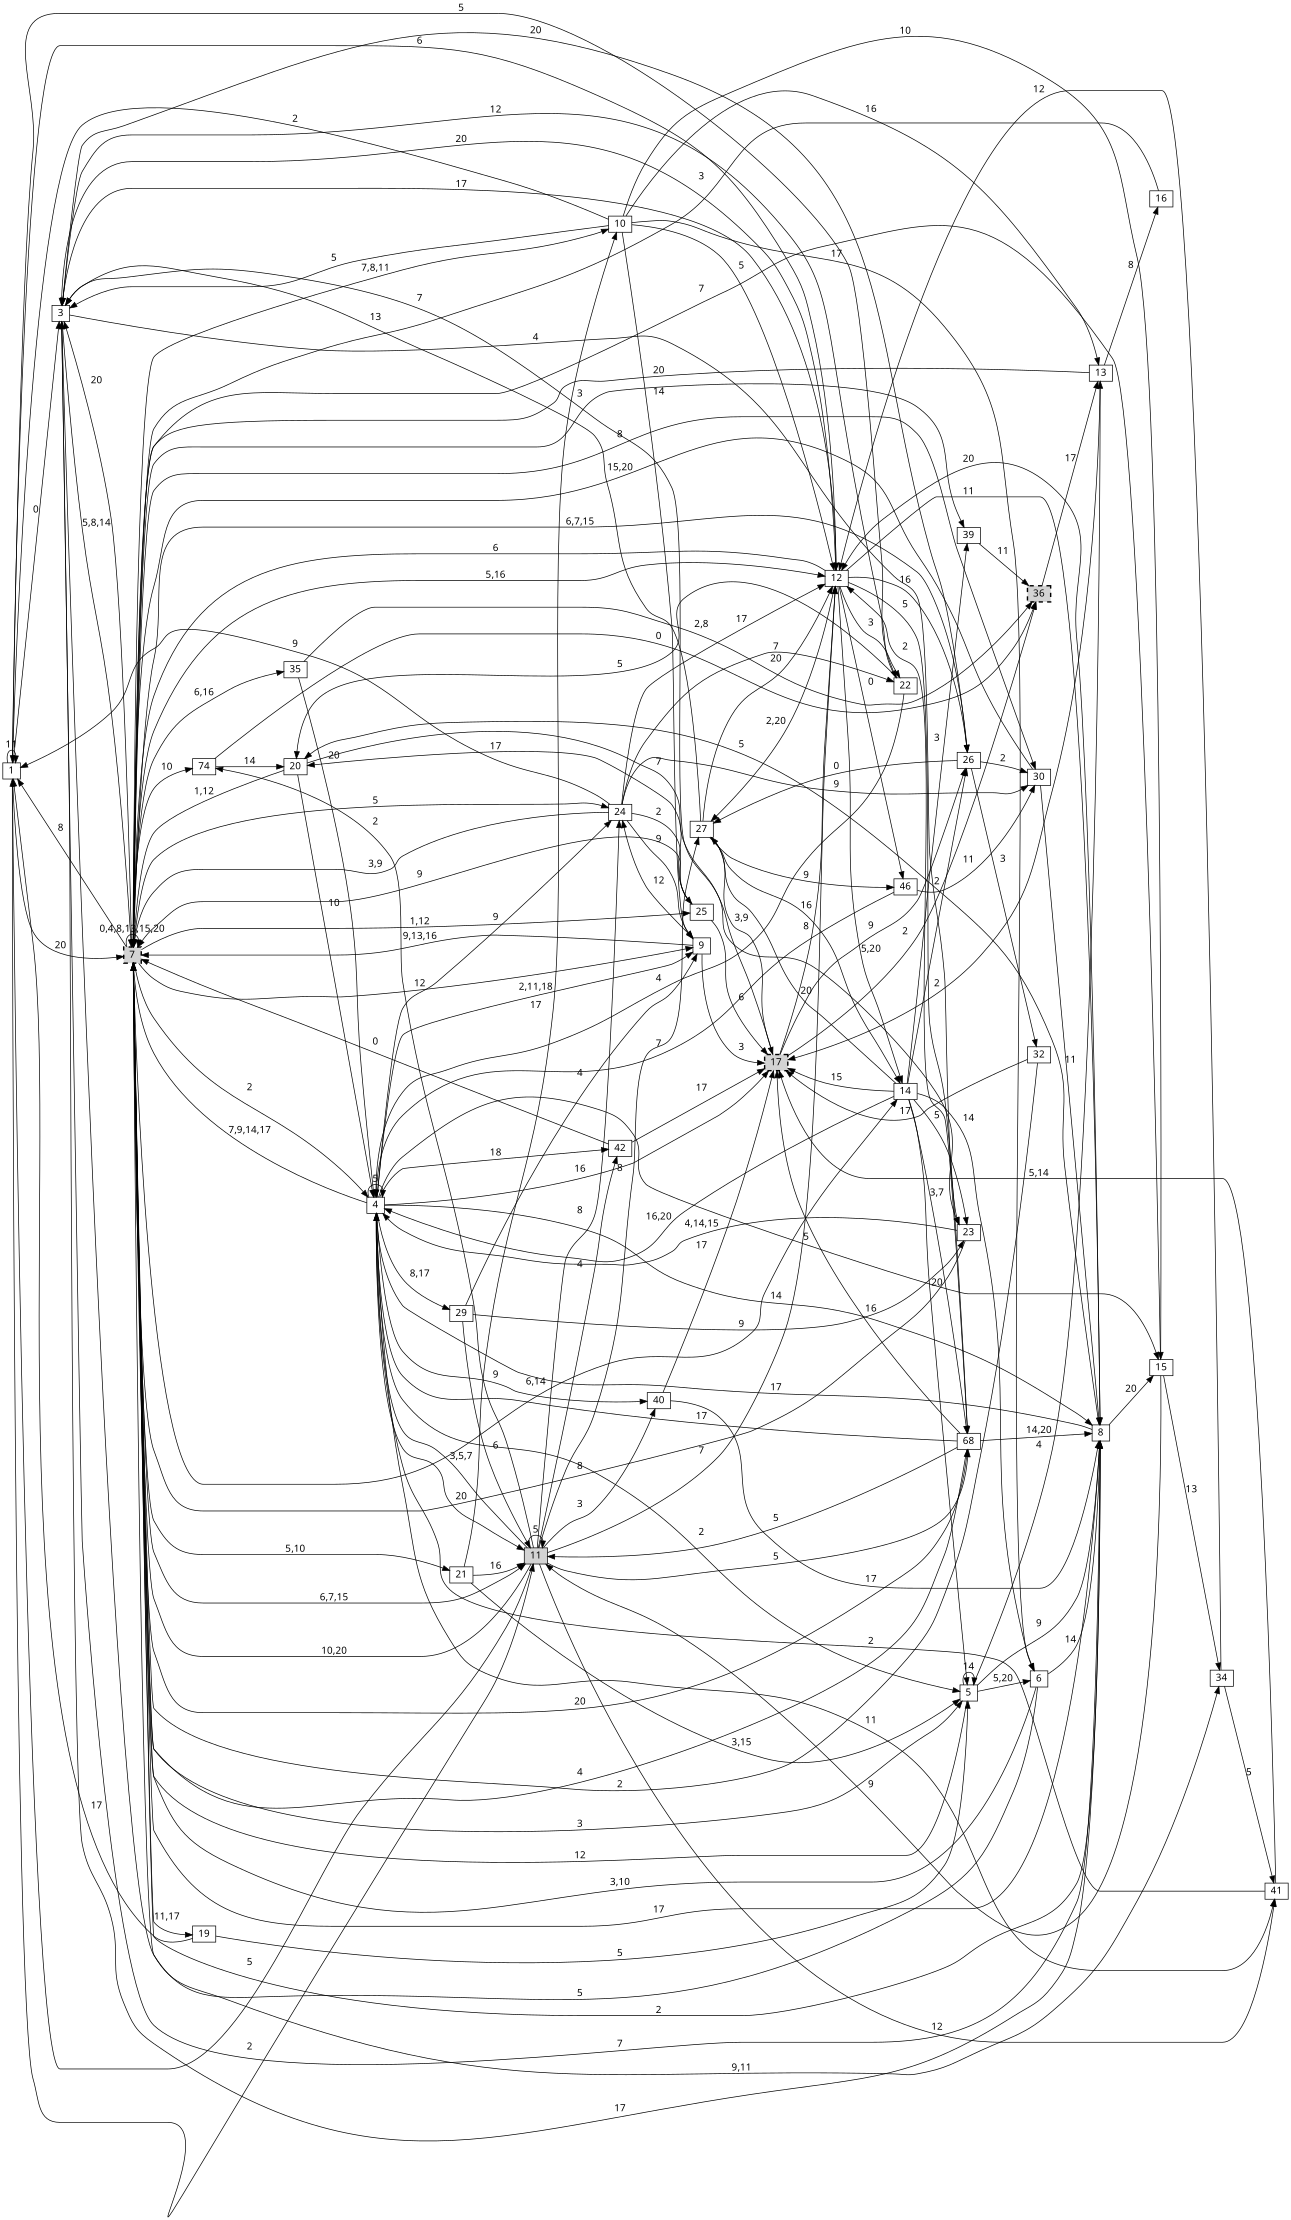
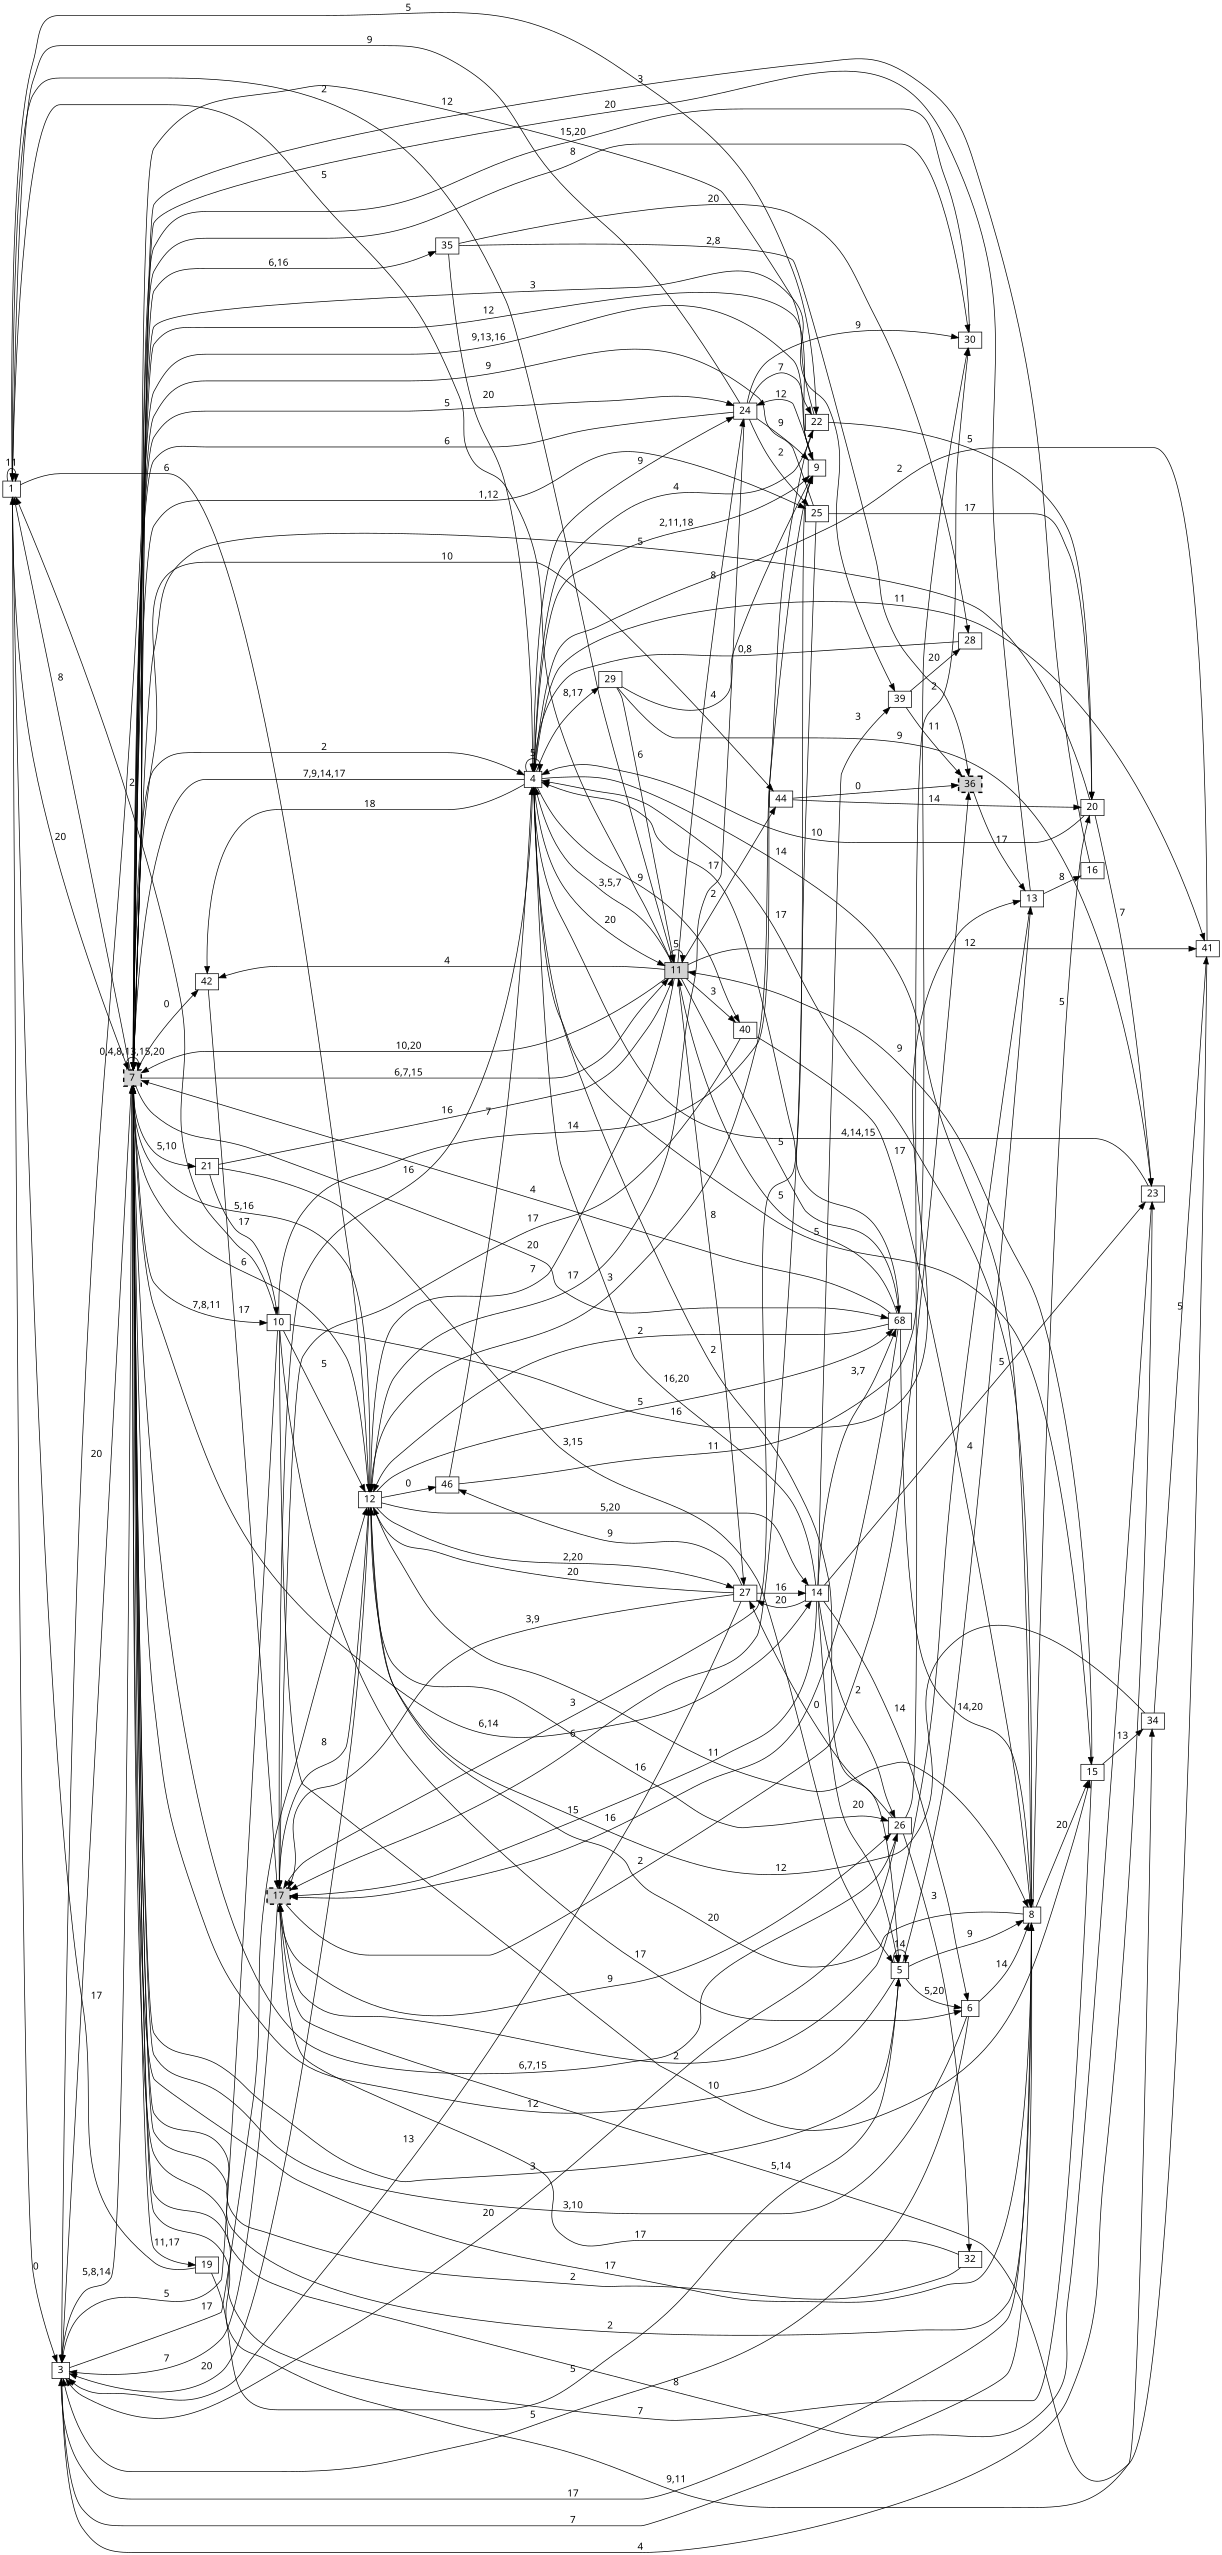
none -> (970, 641)
(204, 767) -> (781, 799)
(204, 792) -> (641, 542)
(376, 864) -> (447, 442)
(378, 1054) -> (162, 1030)
(1070, 1102) -> none
